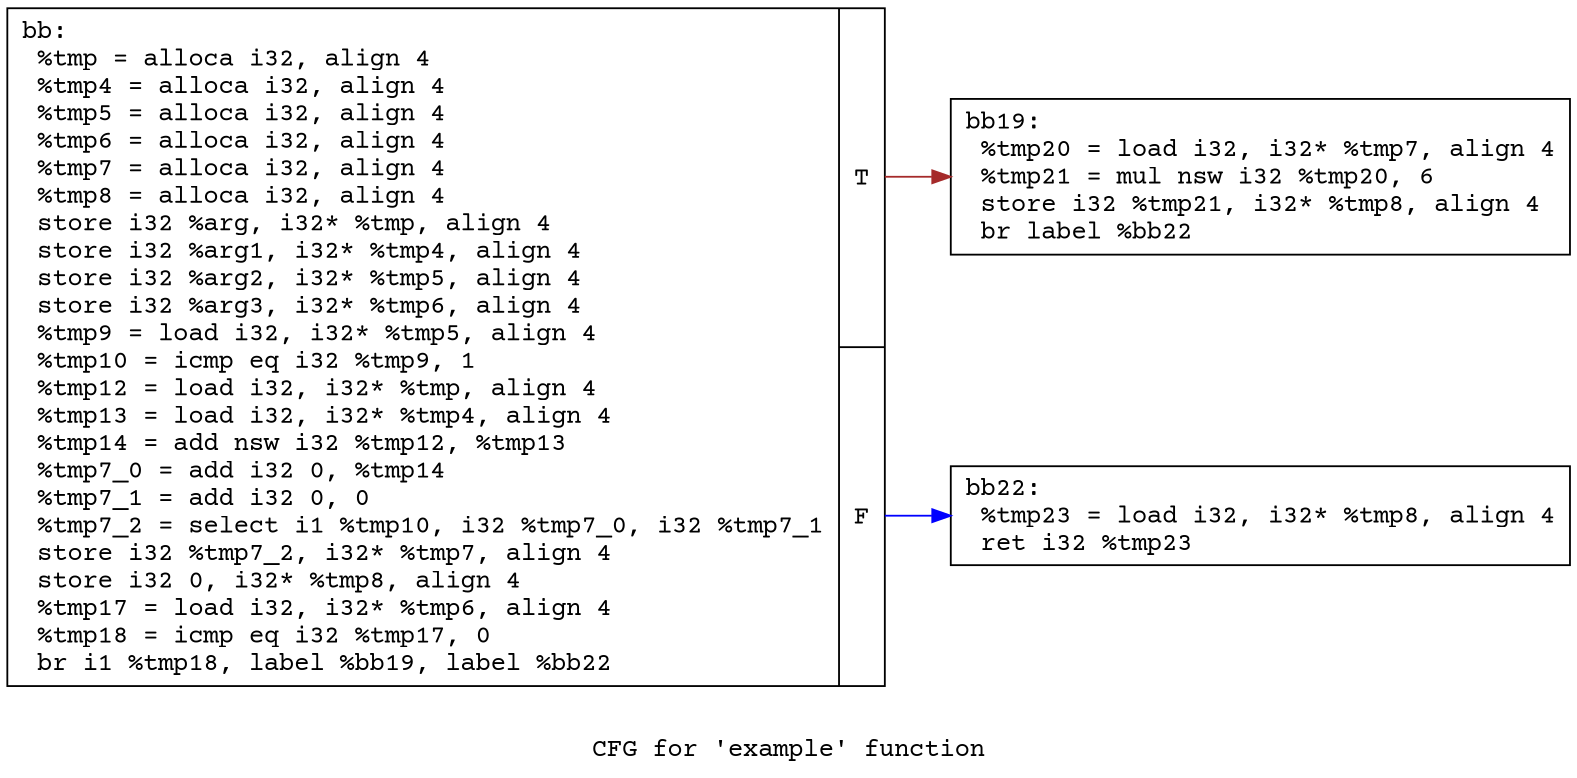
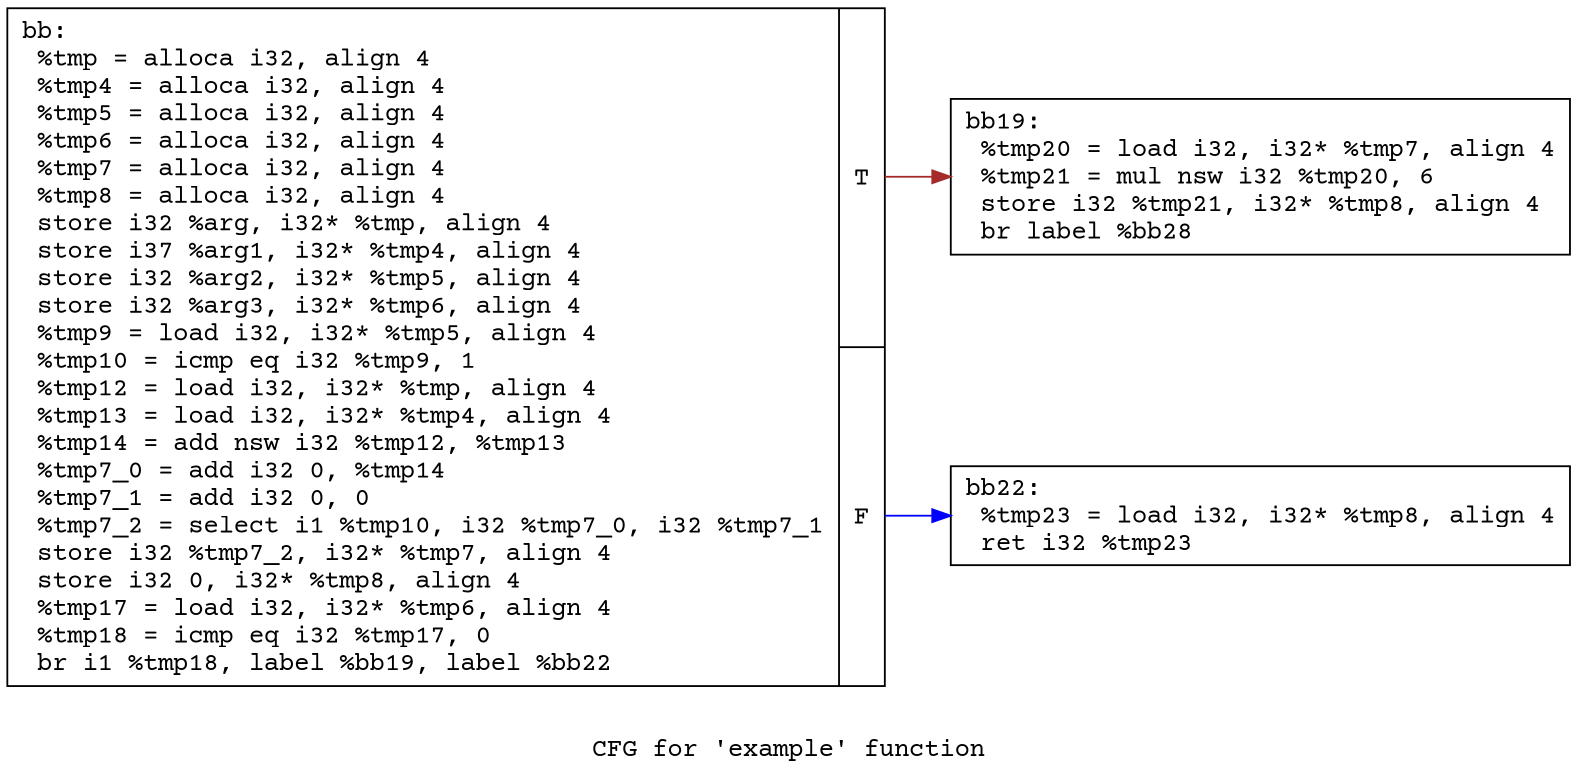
(1079, 231) -> (1079, 231)
(302, 250) -> (302, 250)
